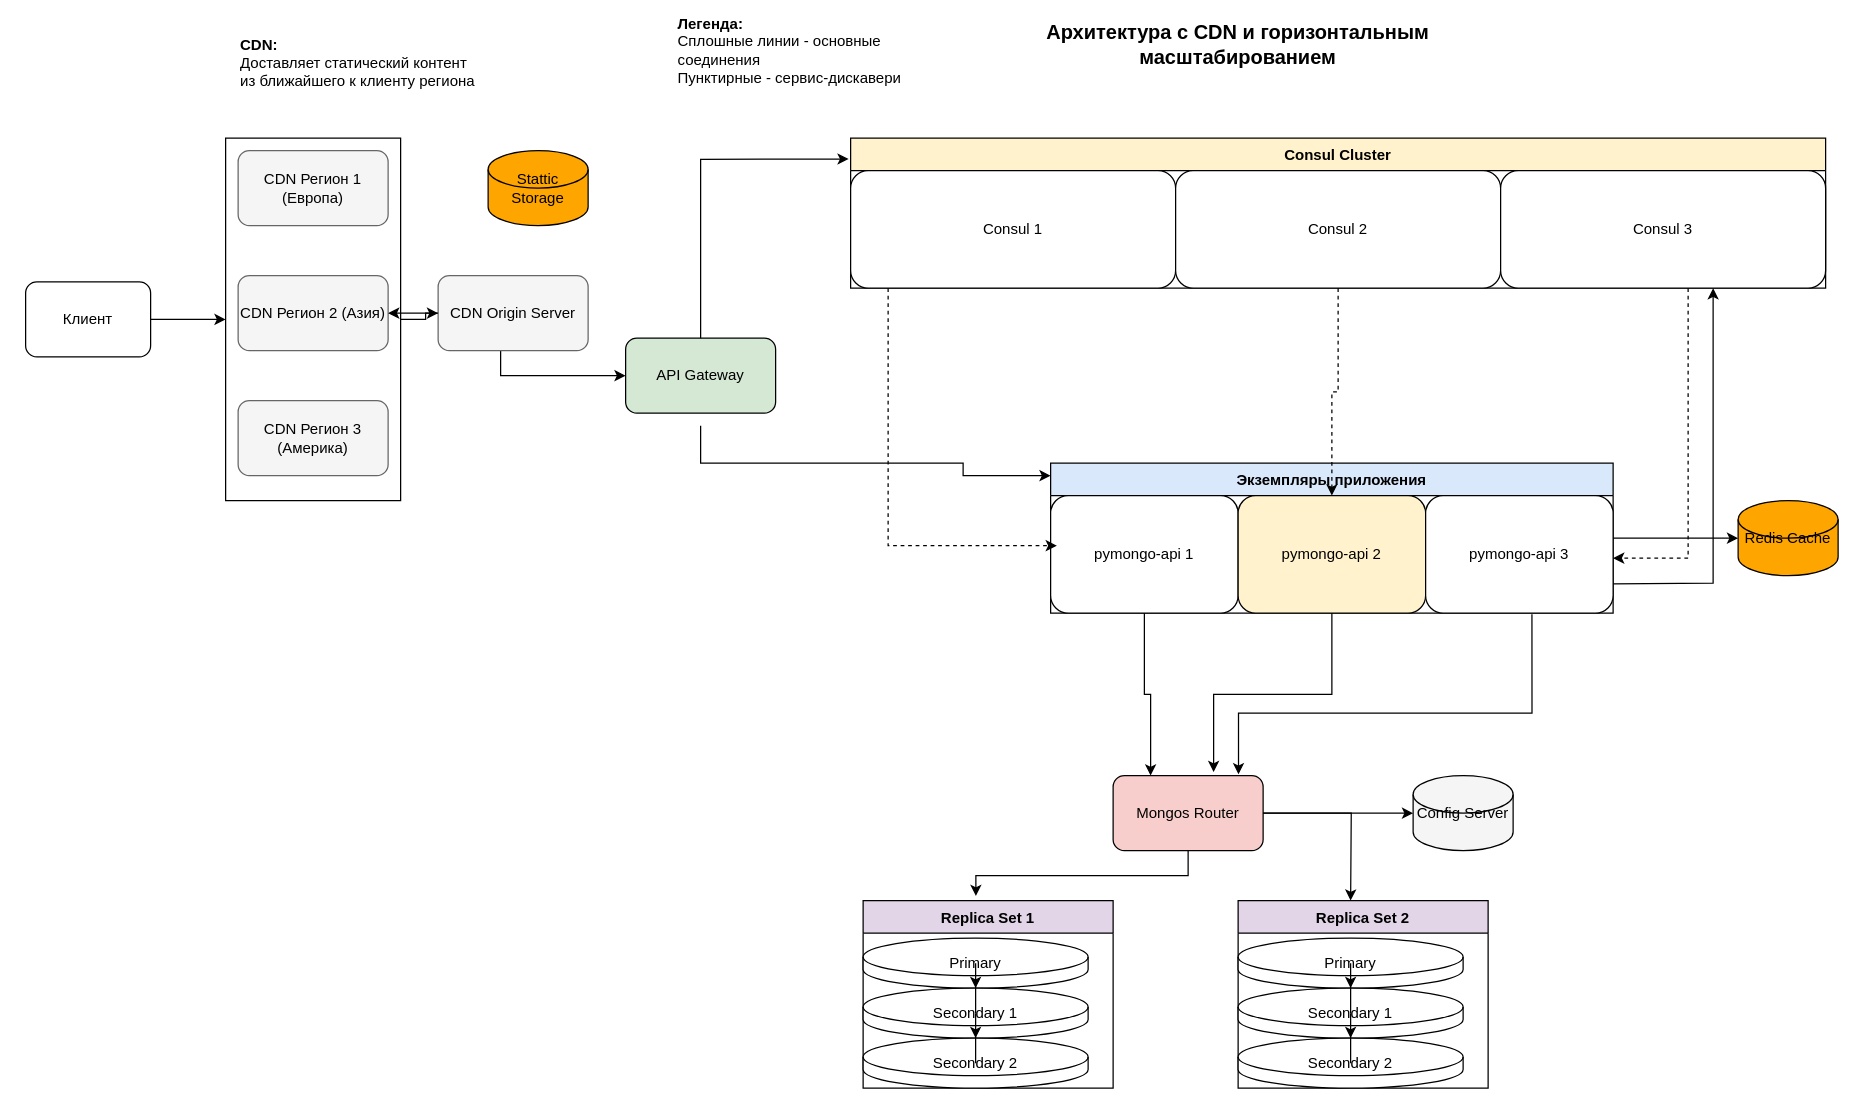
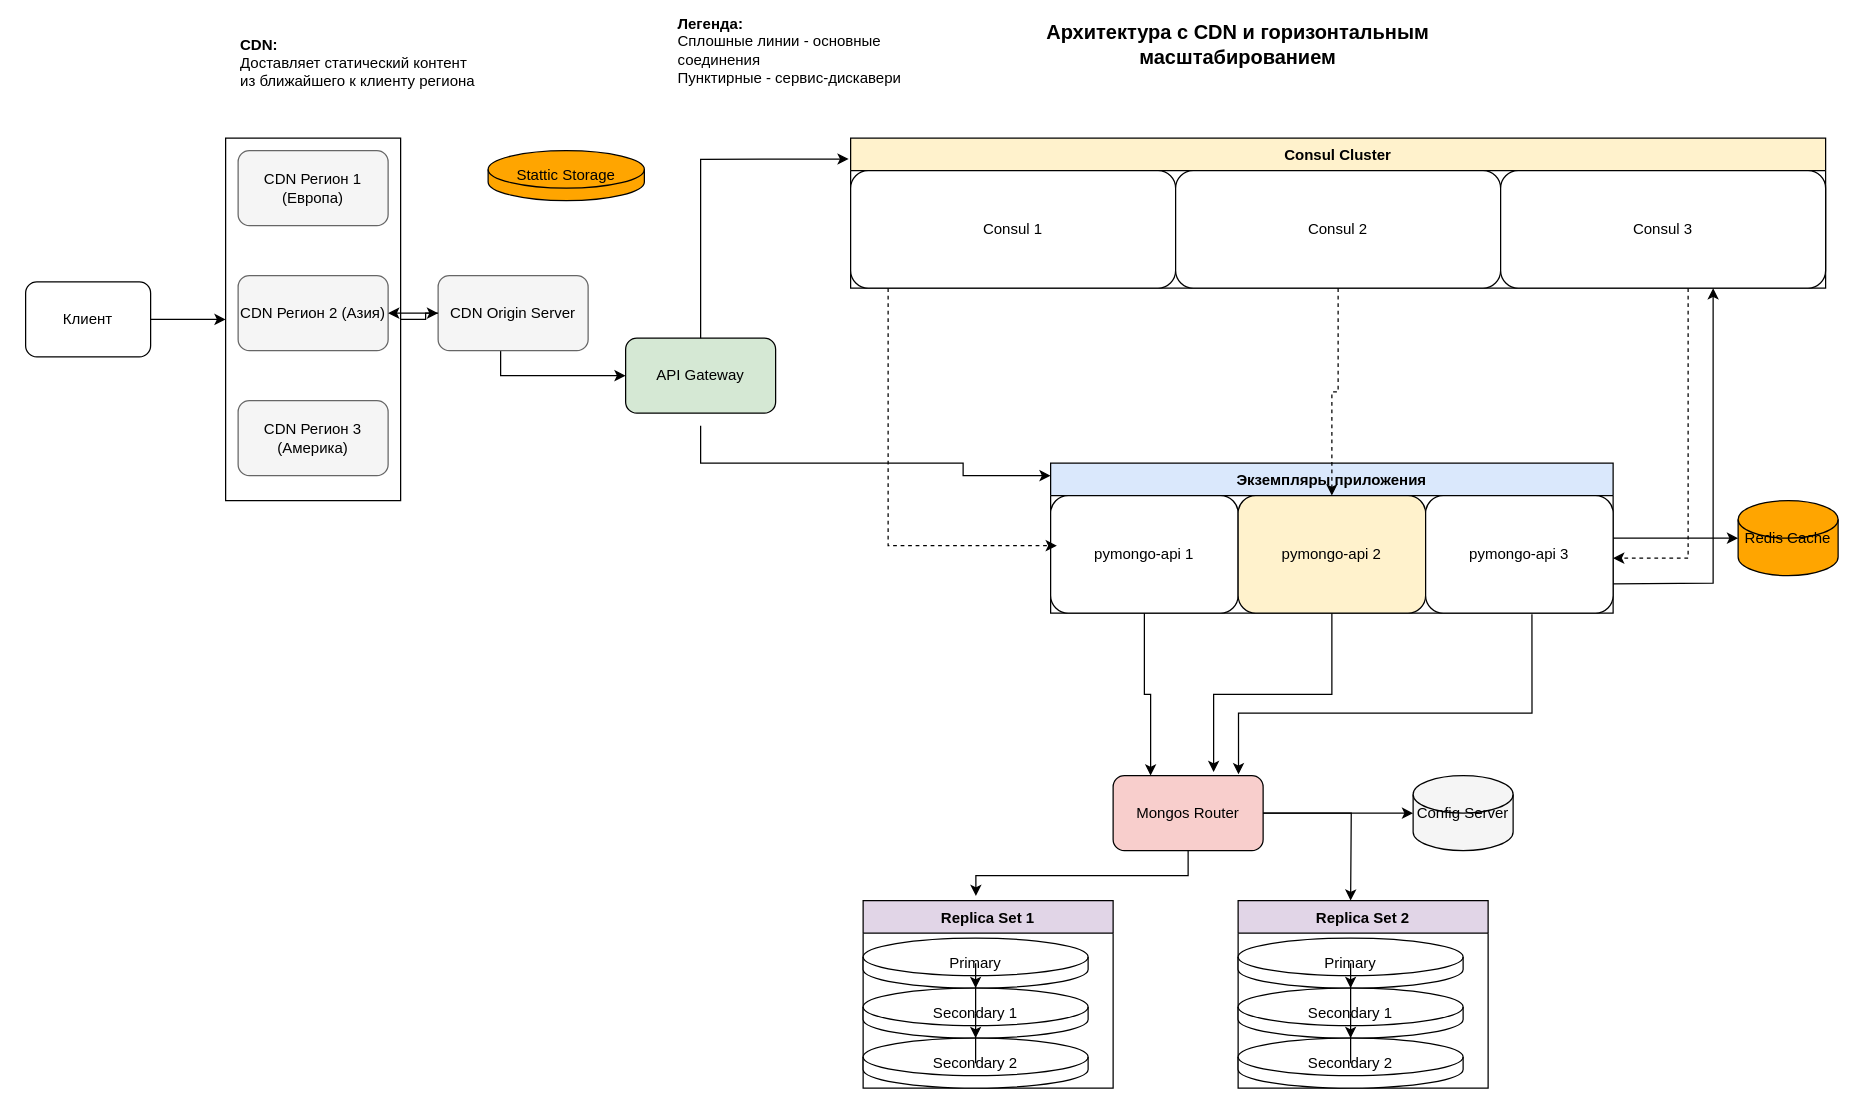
(538, 188) -> (566, 176)
